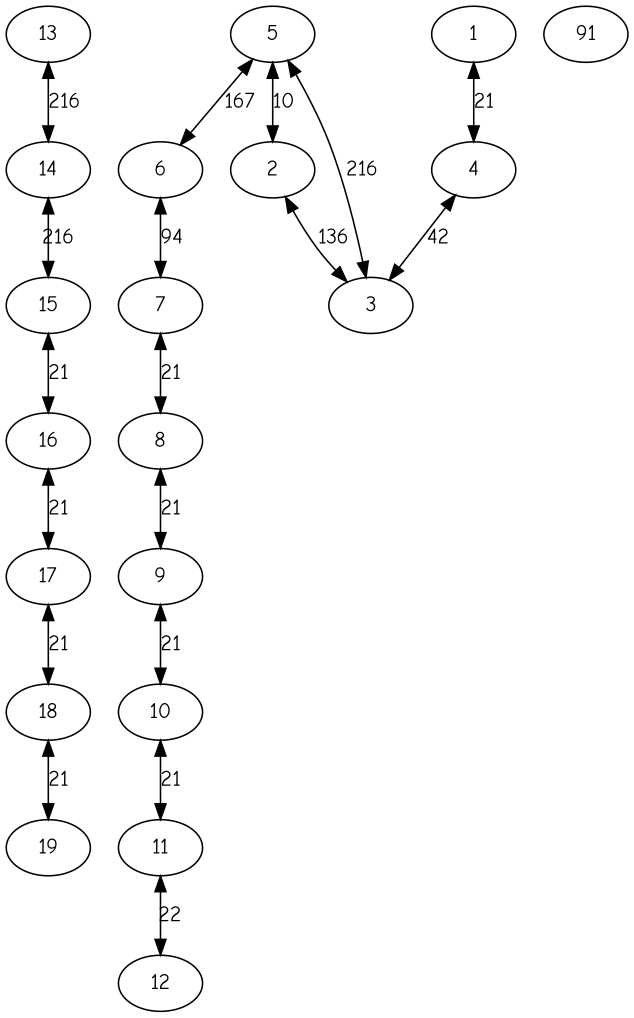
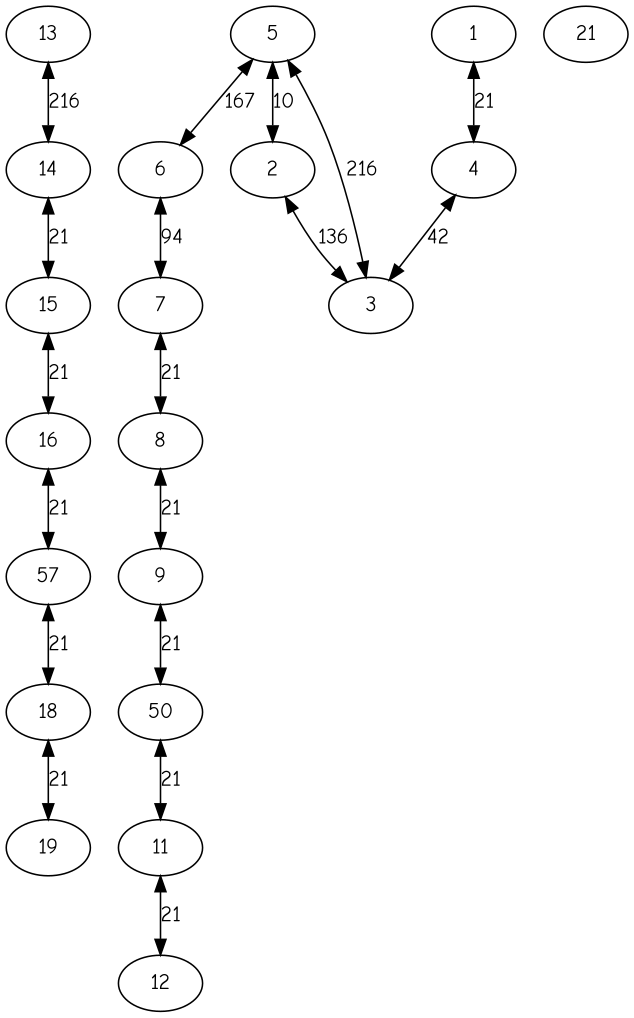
(586, 34) -> (586, 34)
(58, 238) -> (58, 238)
(48, 577) -> (48, 577)
(161, 712) -> (161, 712)
(171, 916) -> (171, 916)
